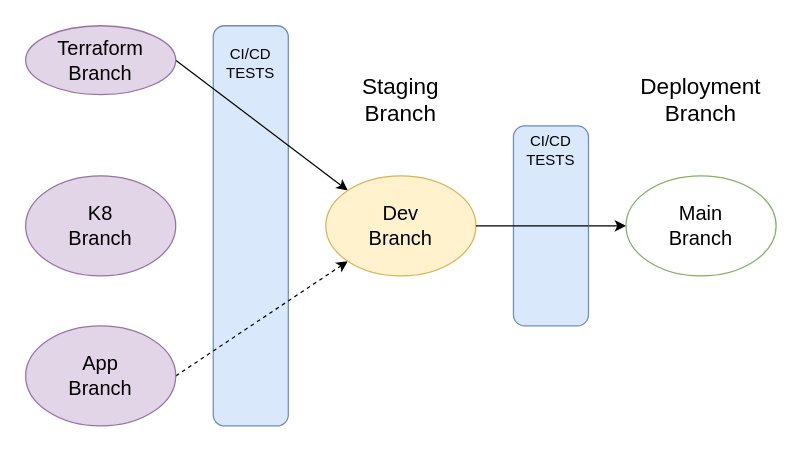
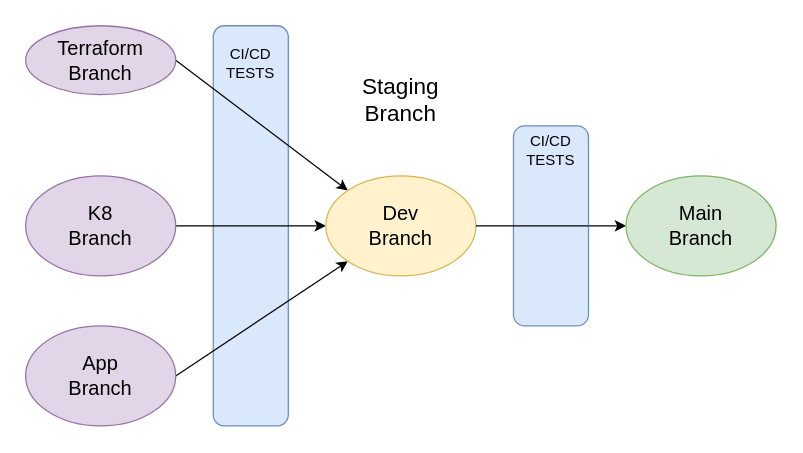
(701, 101) -> none
none -> (247, 226)
(701, 226) -> (701, 226)
(258, 321) -> (258, 321)
